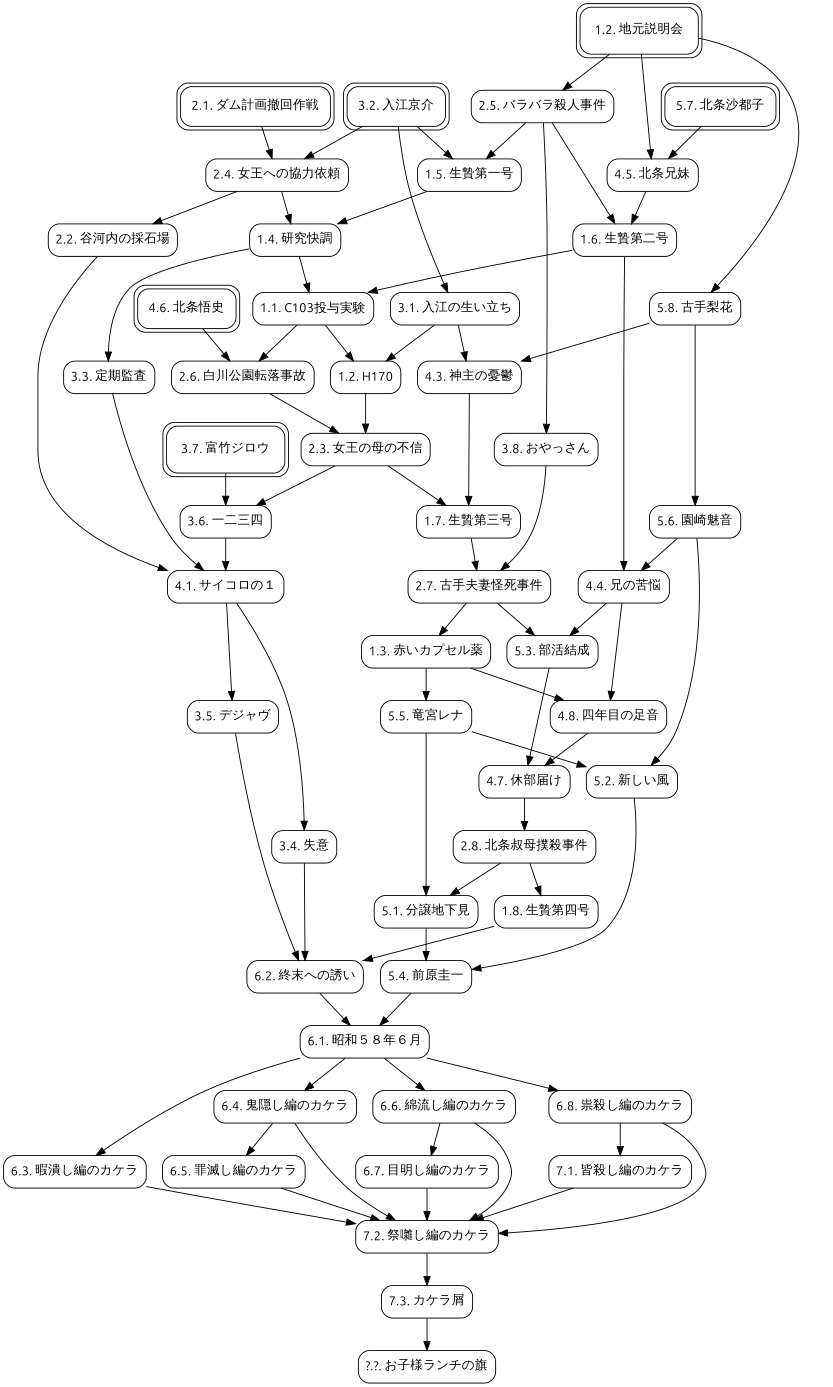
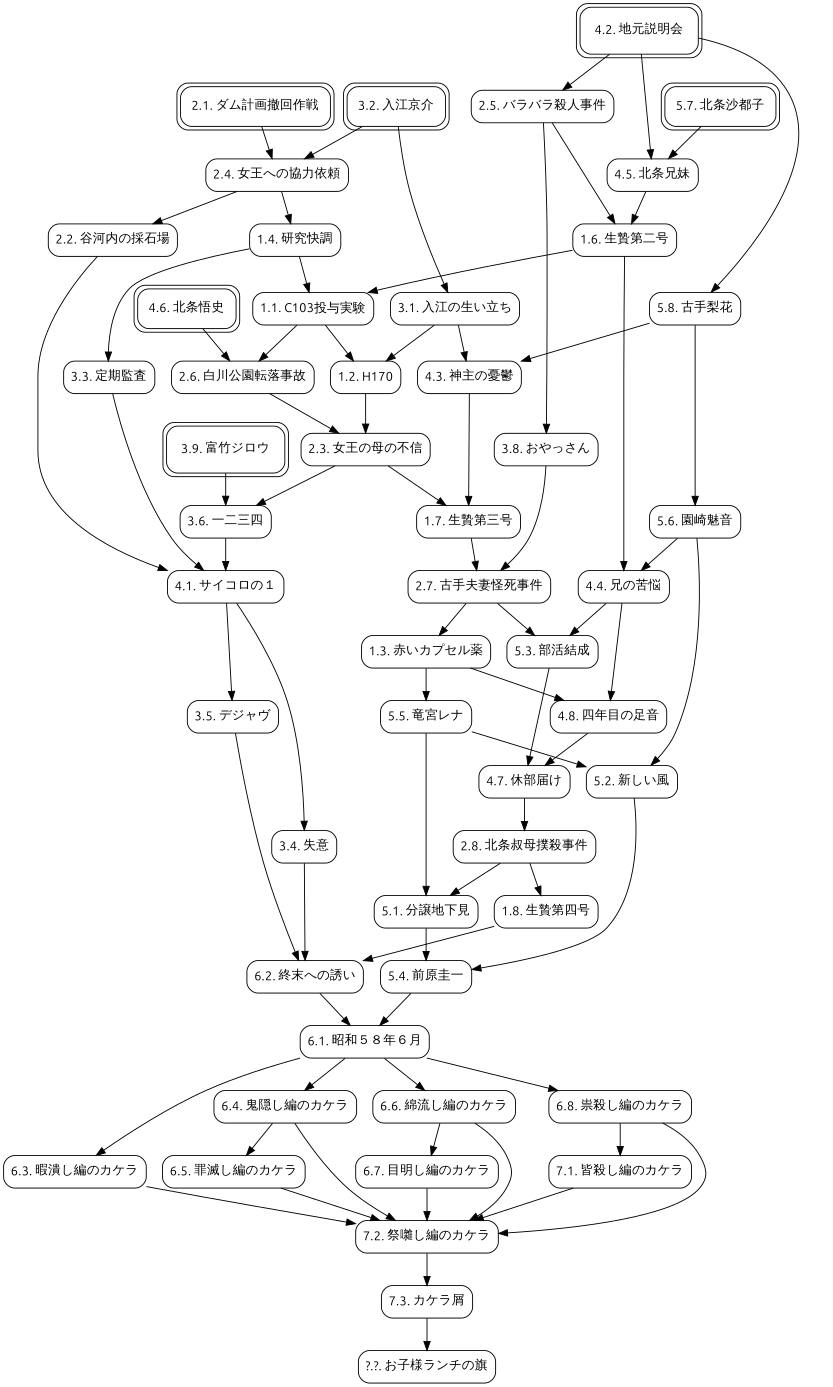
(639, 31) -> (639, 31)
(469, 175) -> none
(226, 450) -> (226, 450)
